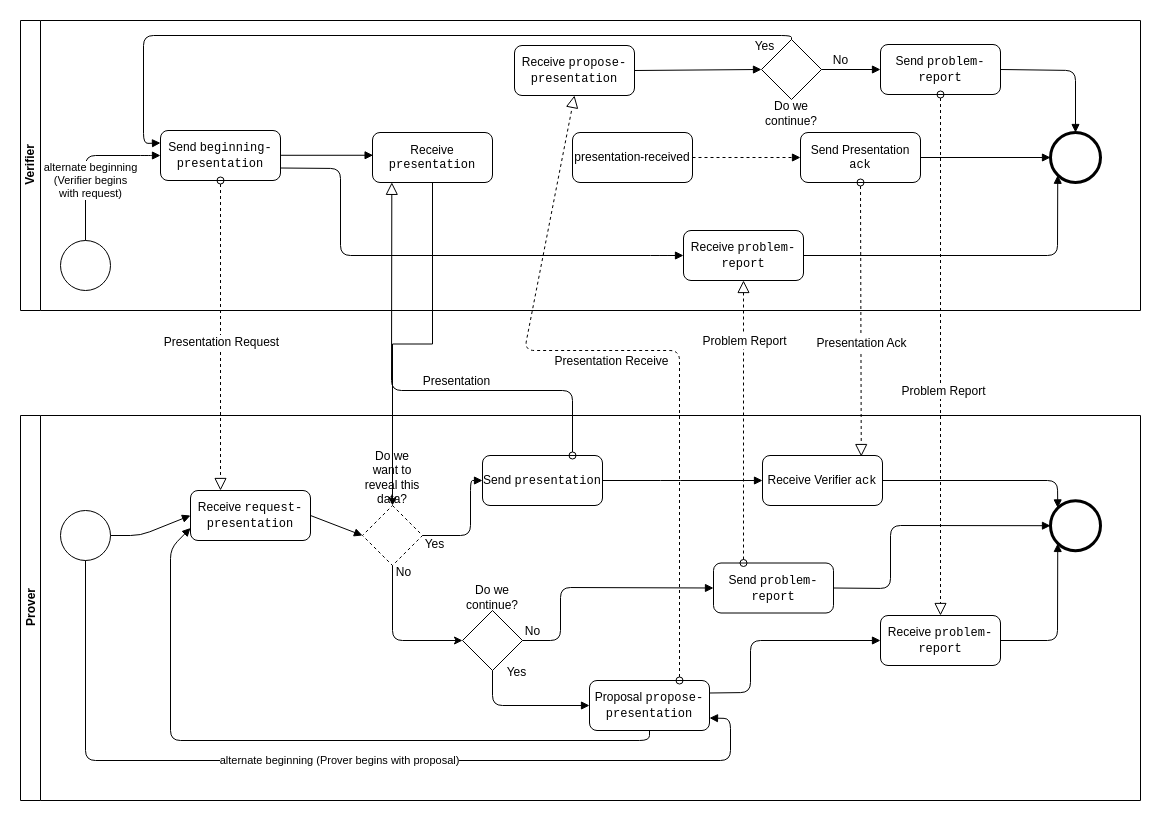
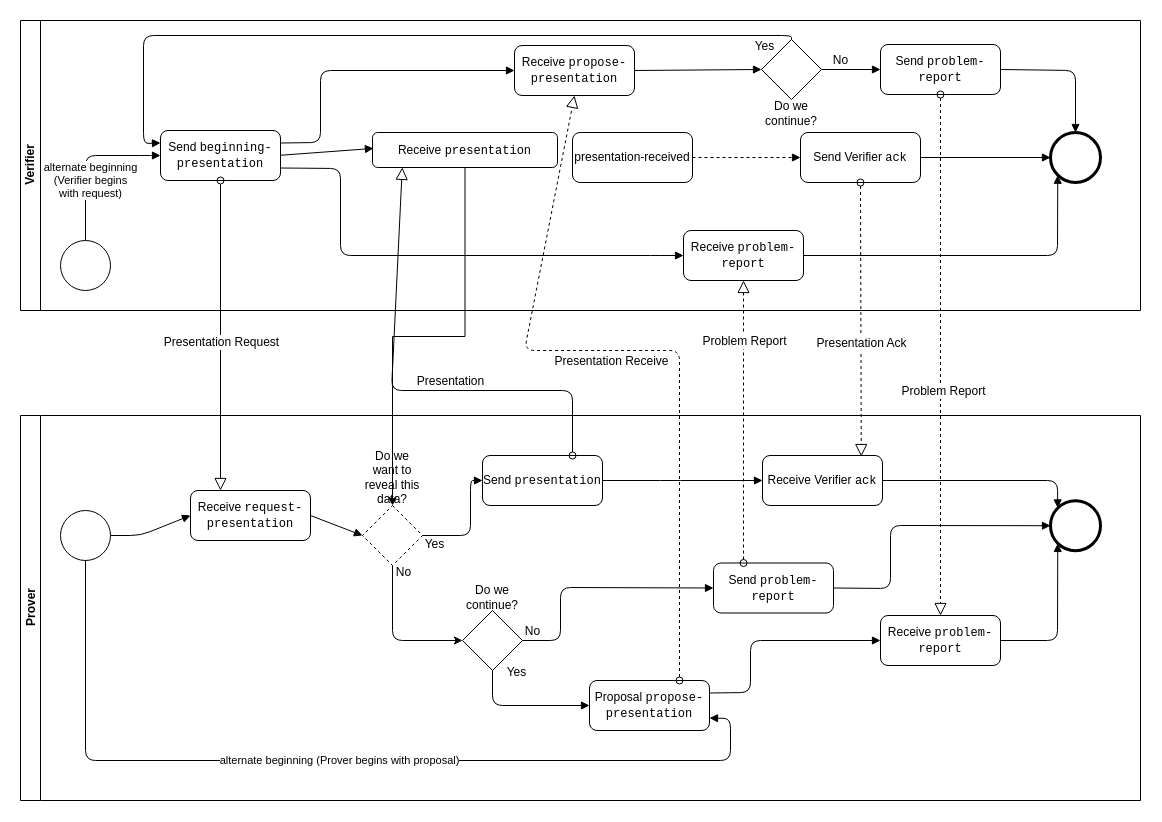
none -> (367, 71)
(433, 158) -> (465, 150)
(861, 158) -> (861, 158)
(221, 260) -> (221, 260)
(317, 741) -> none
